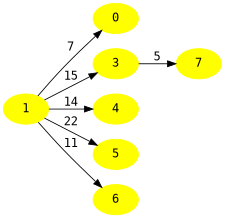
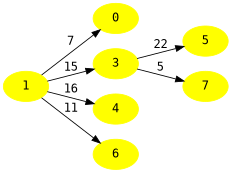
(71, 103) -> (71, 89)
(67, 130) -> (156, 54)
